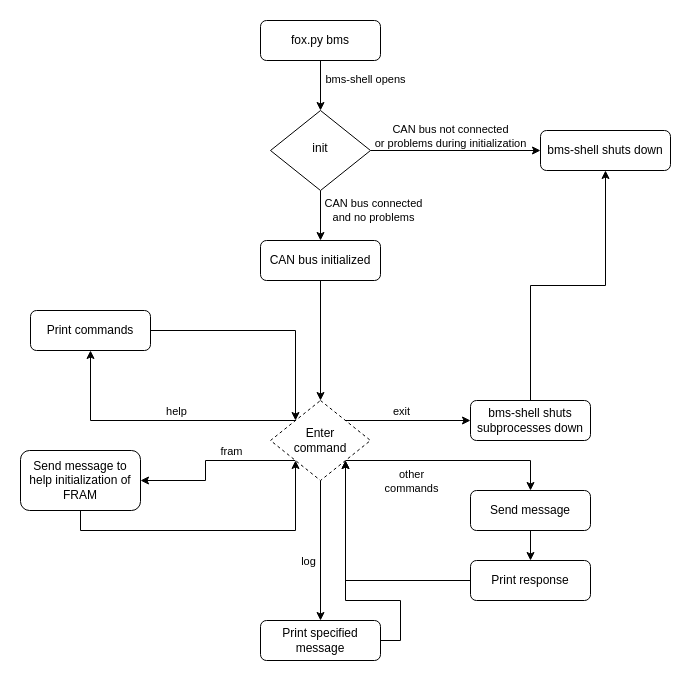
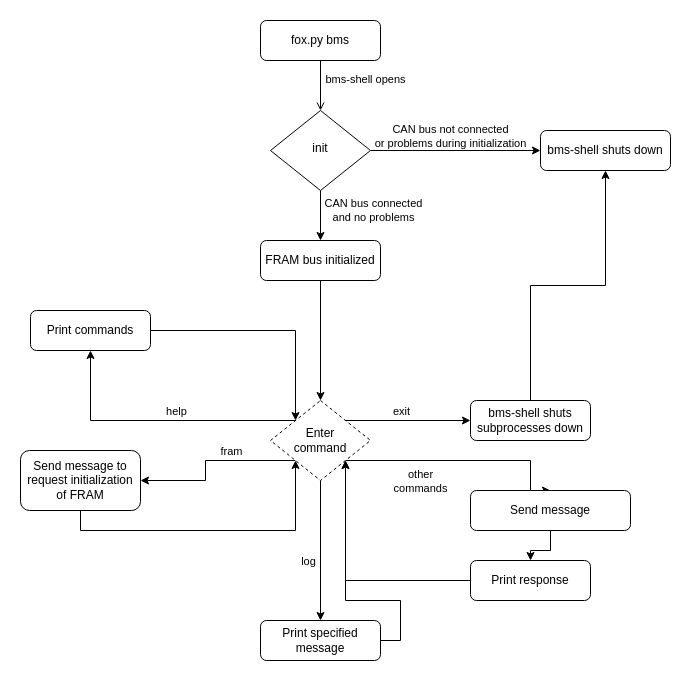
(321, 102) -> (321, 104)
(321, 261) -> (321, 261)
(81, 481) -> (81, 481)
(531, 511) -> (551, 511)
